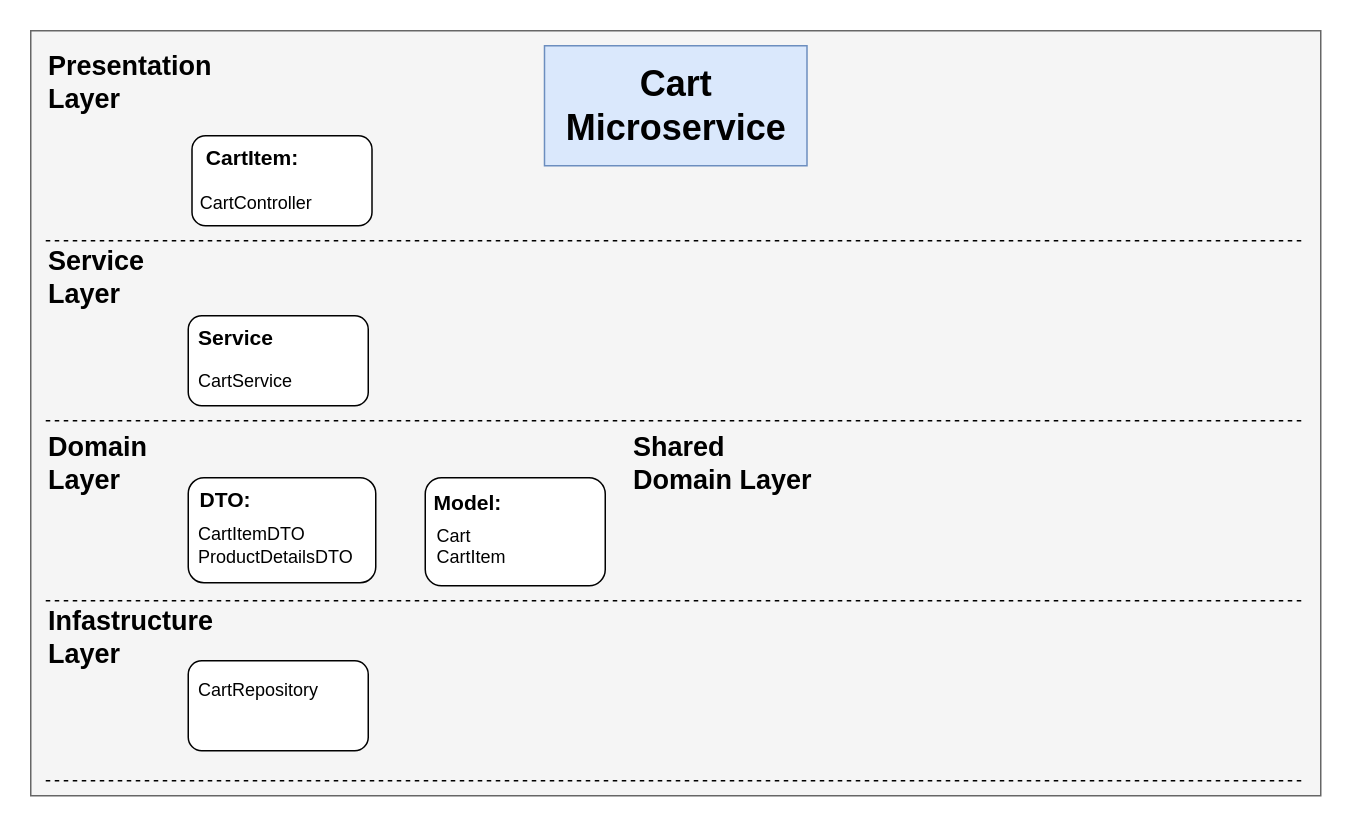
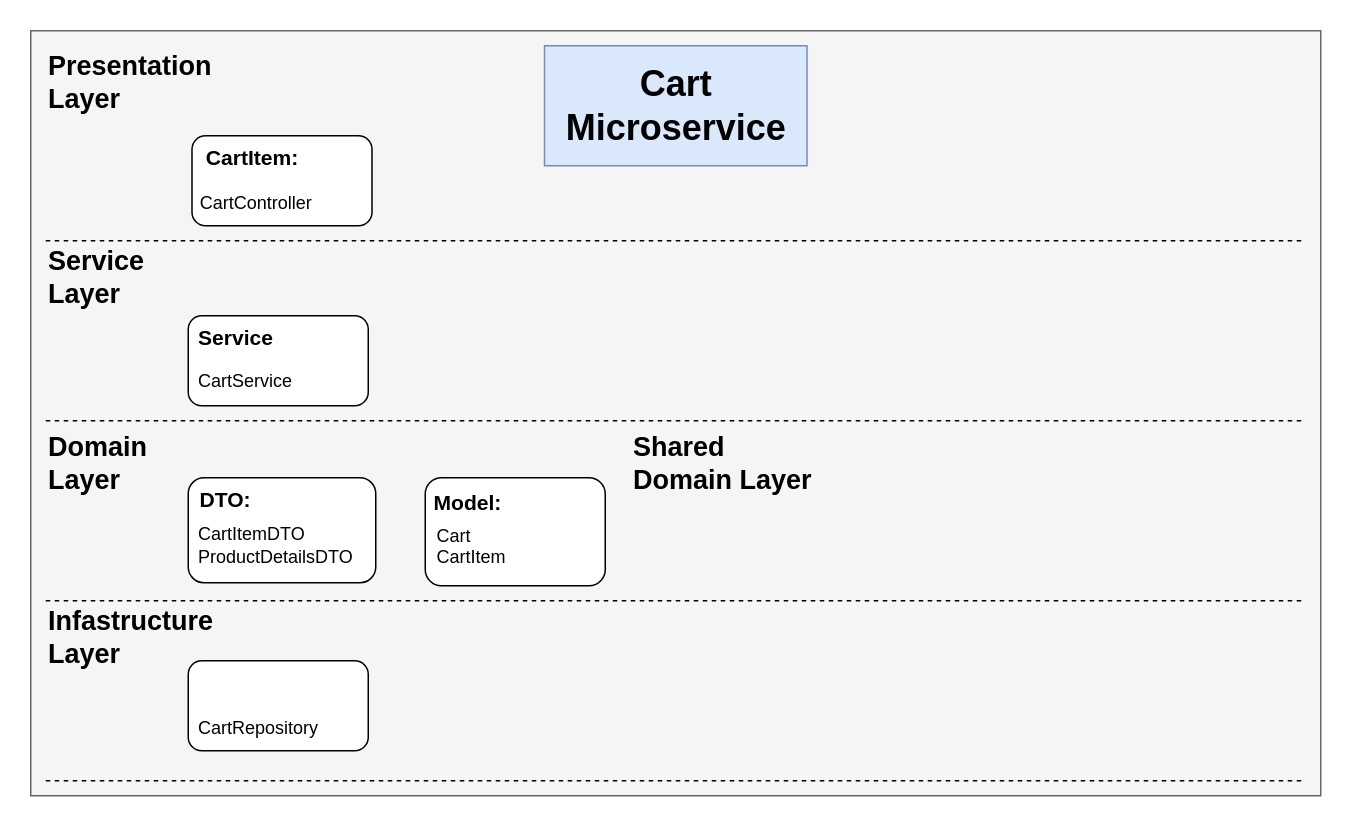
(263, 691) -> (263, 728)
